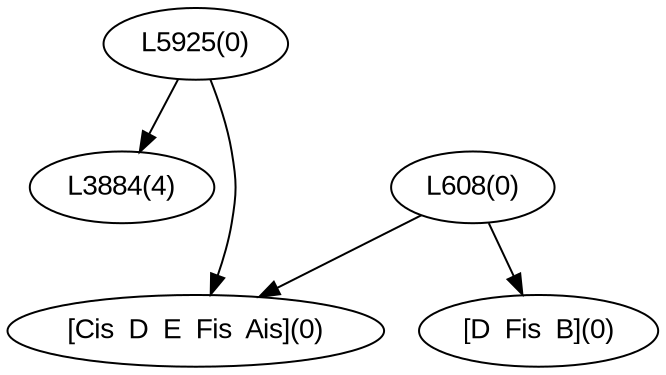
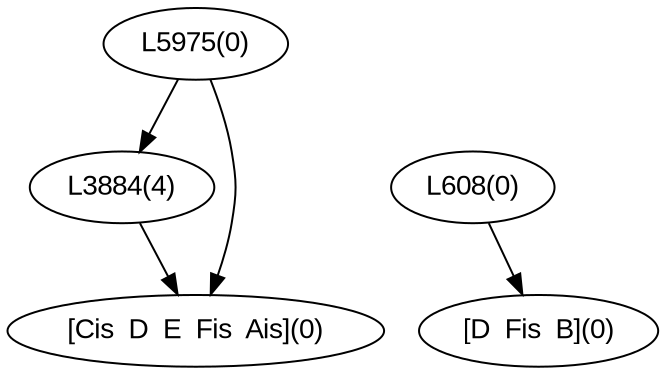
(196, 44) -> (196, 44)
(349, 252) -> (154, 250)
